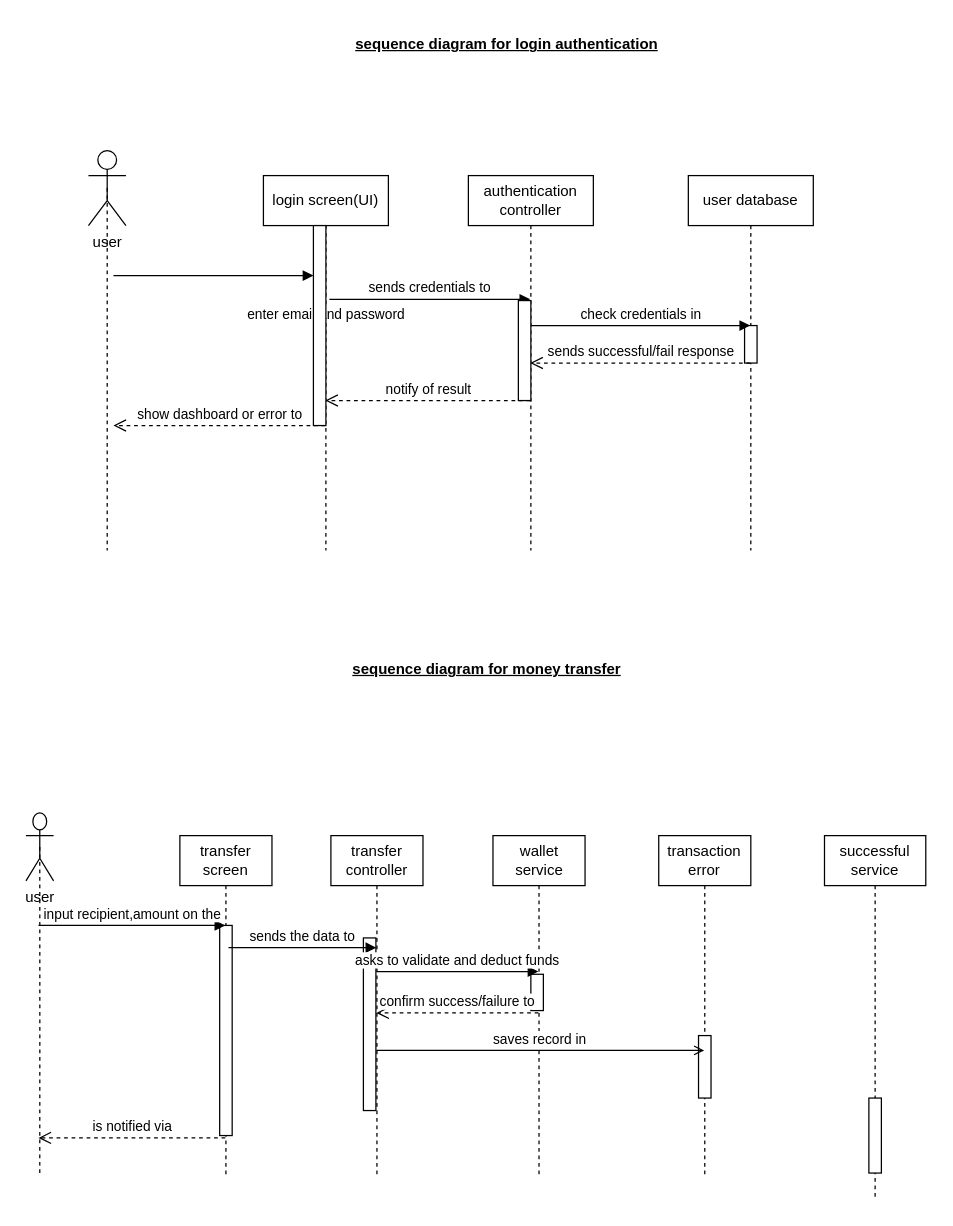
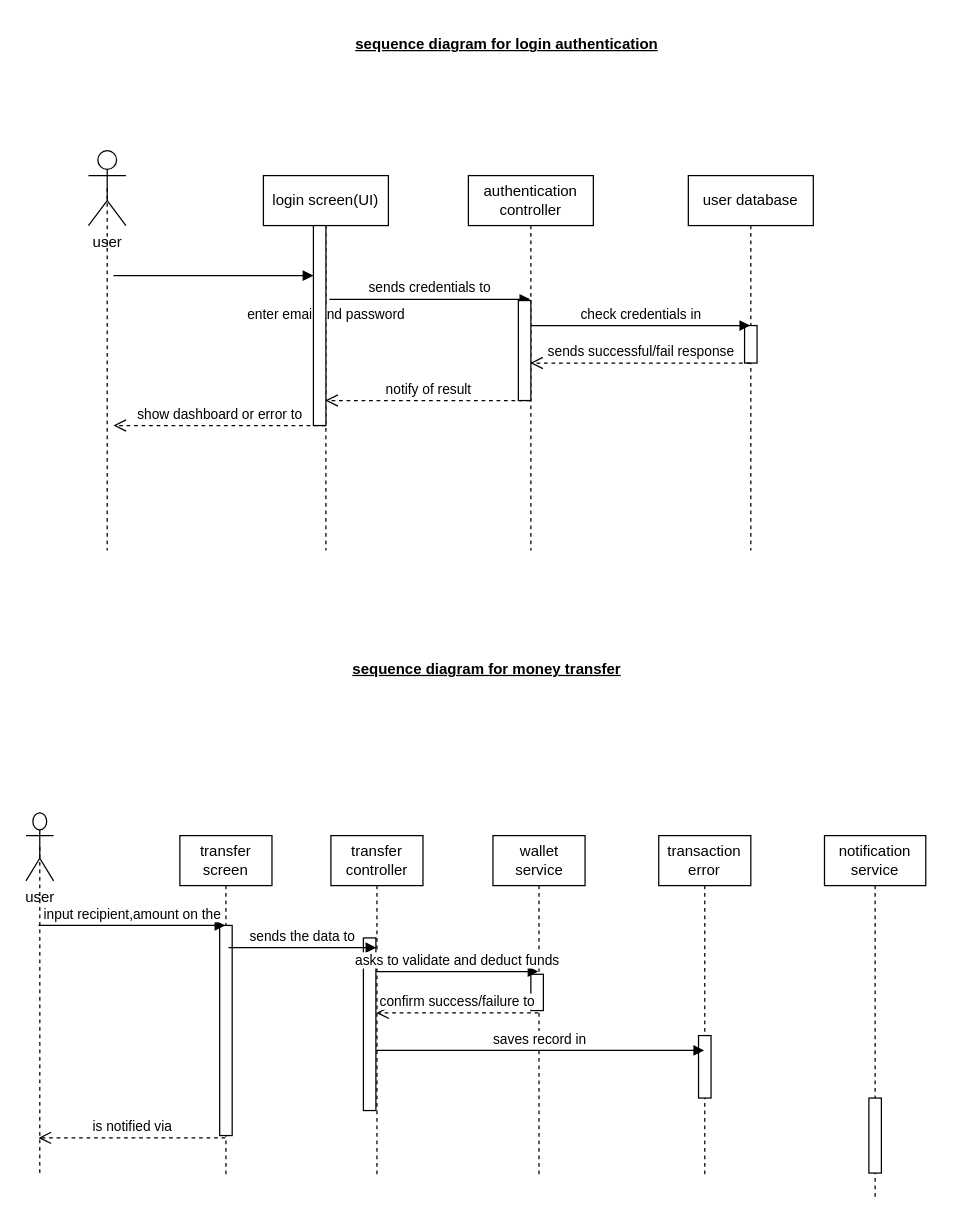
(875, 861) -> (875, 861)
(695, 1051) -> (692, 1051)
